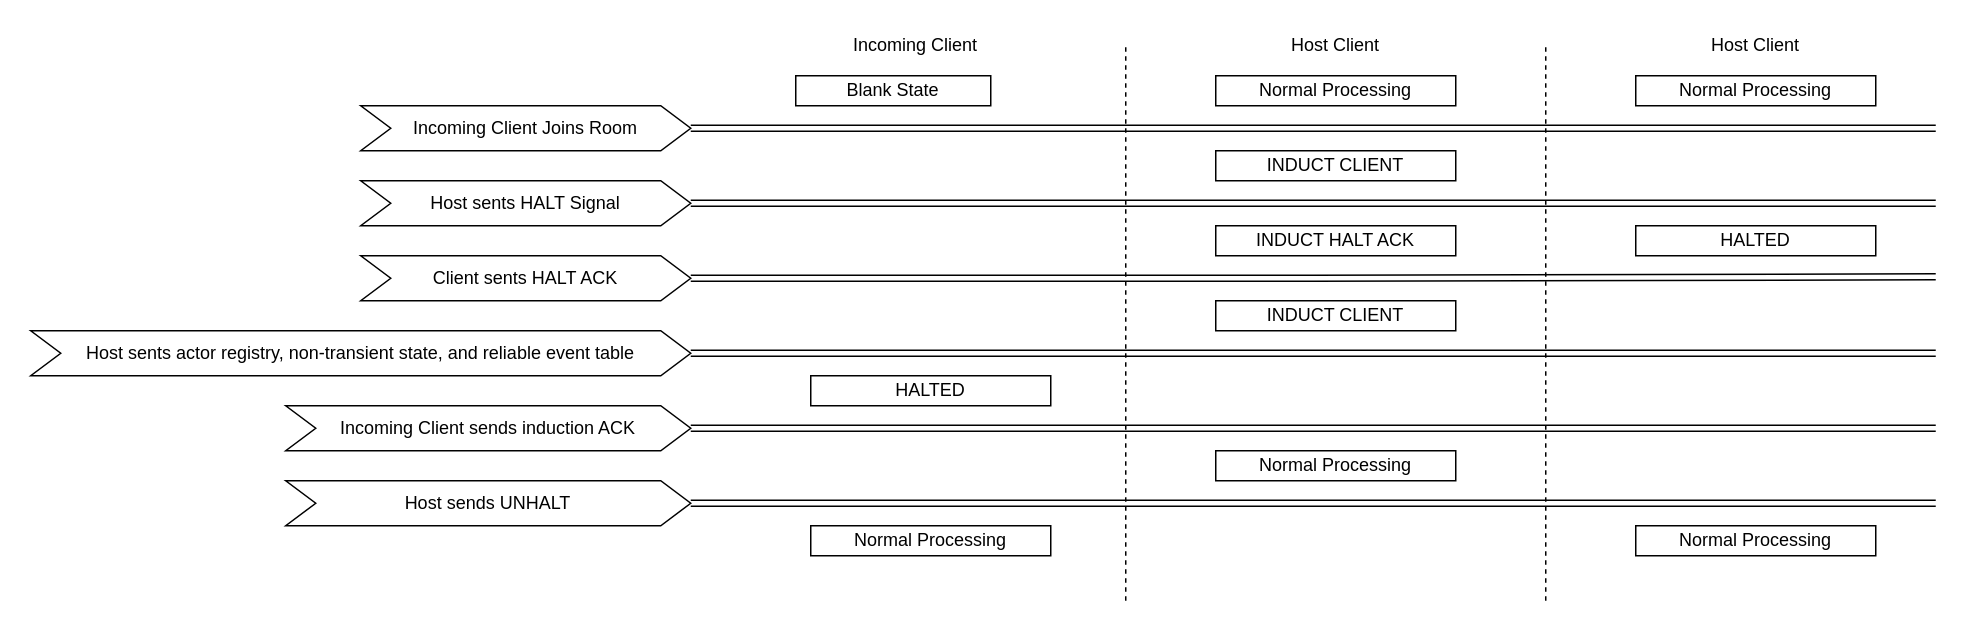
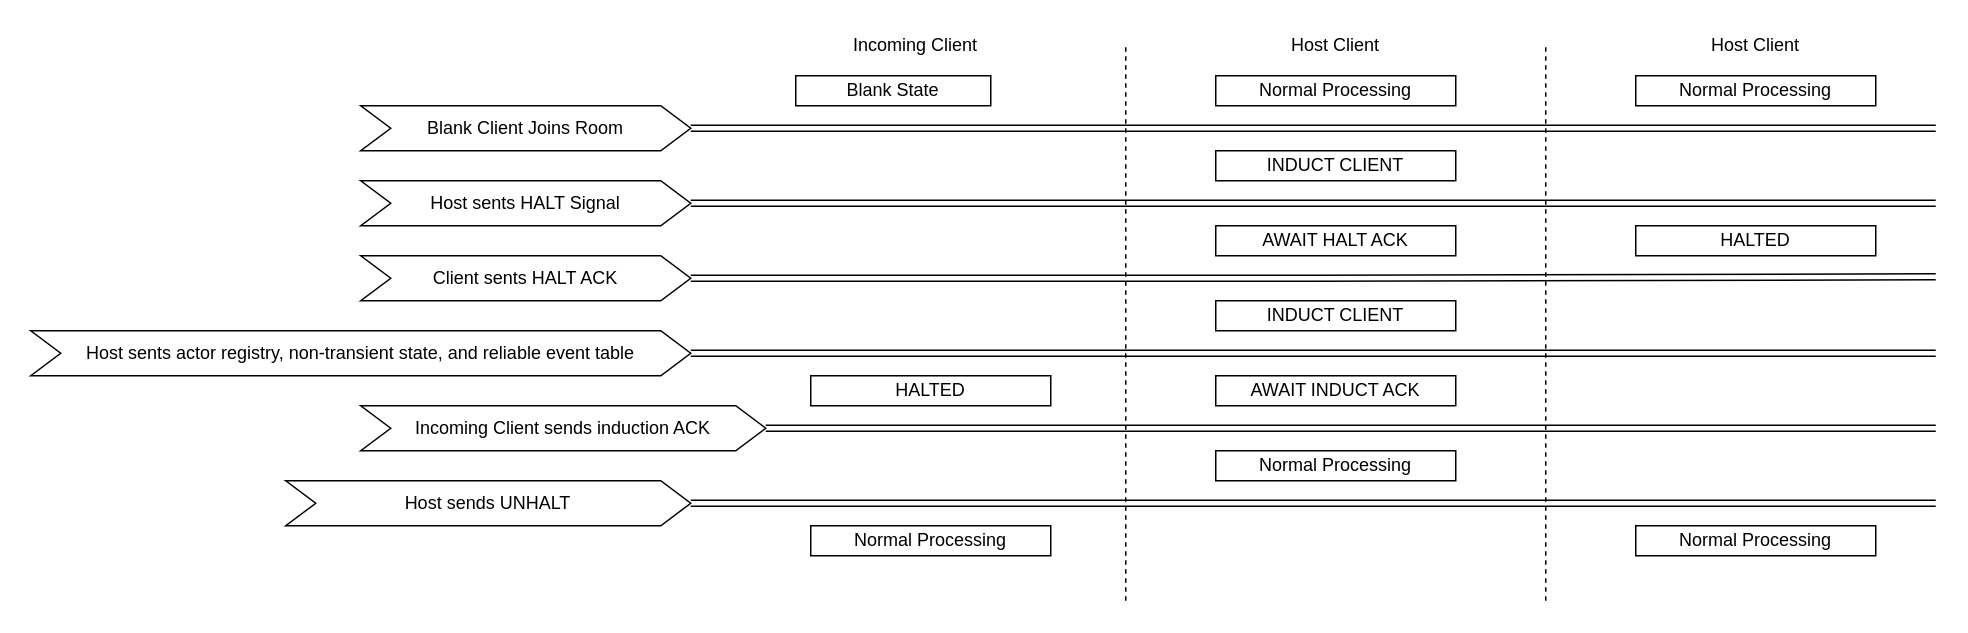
(526, 128) -> (526, 128)
(1336, 241) -> (1336, 241)
none -> (1336, 391)
(488, 428) -> (563, 428)
